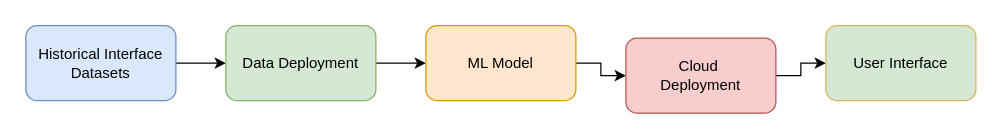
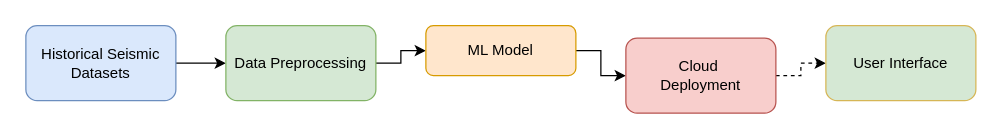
(101, 63) -> (101, 63)
(301, 63) -> (301, 63)
(501, 63) -> (501, 51)
(801, 74) -> (801, 74)
